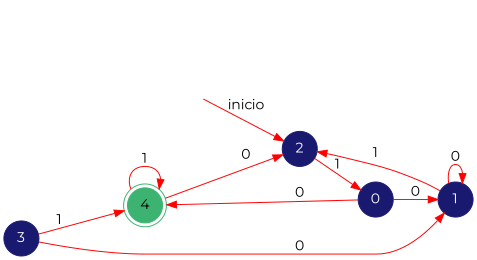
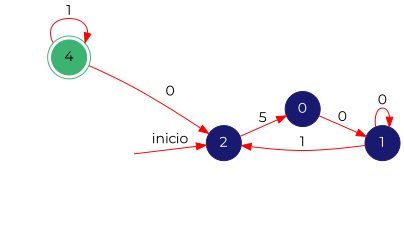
(338, 165) -> (263, 118)
(267, 202) -> none
(21, 238) -> none
